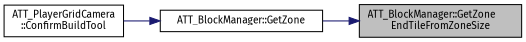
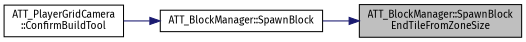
(241, 21) -> (241, 21)
(440, 21) -> (440, 21)
